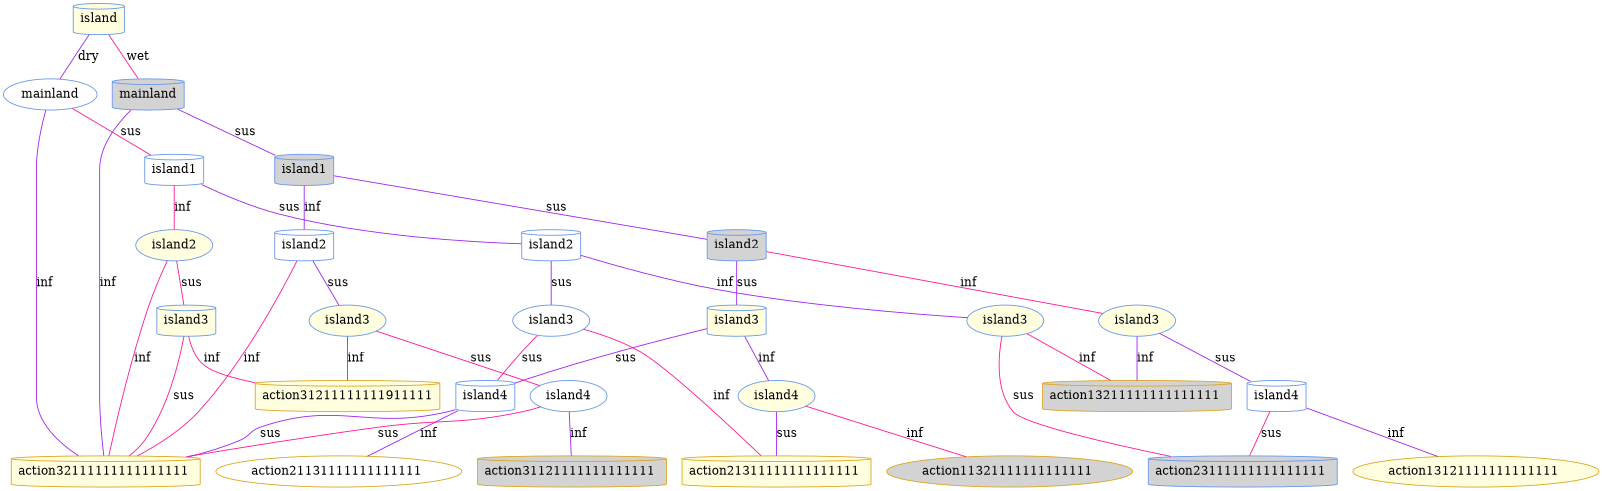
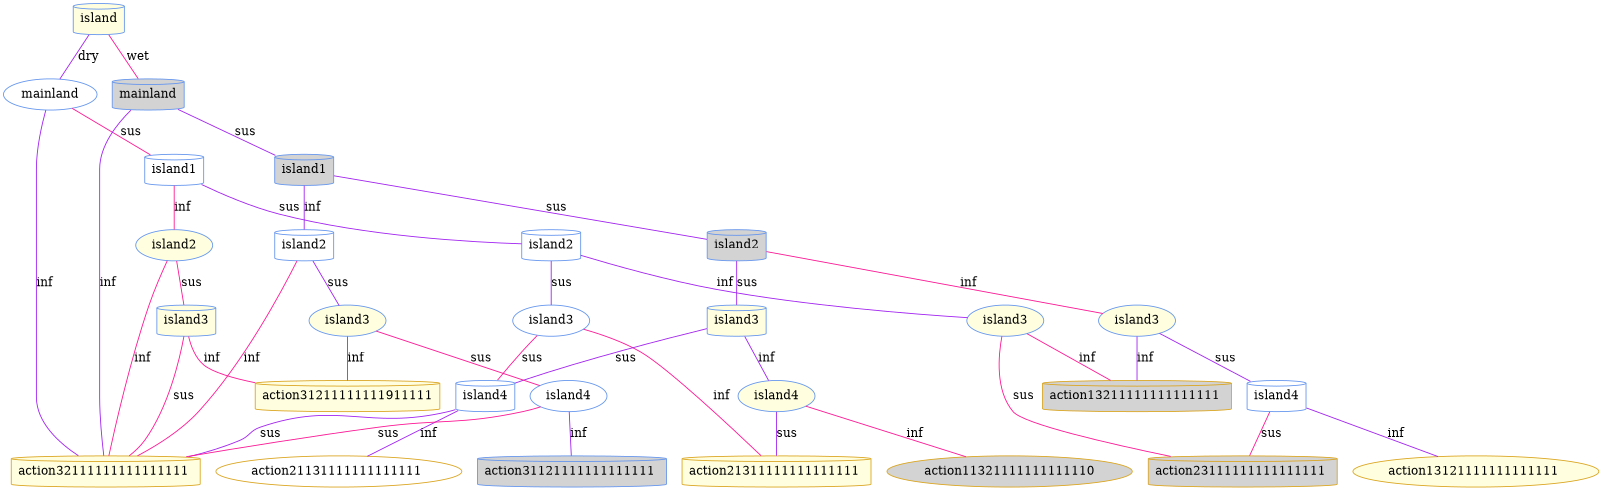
(572, 471) -> (572, 471)
(1010, 471) -> (1010, 471)
(1243, 471) -> (1243, 471)
